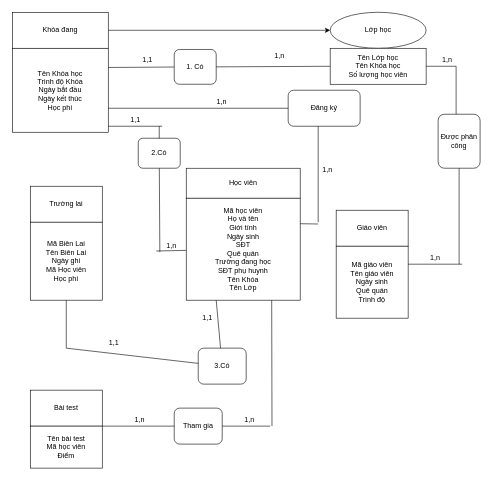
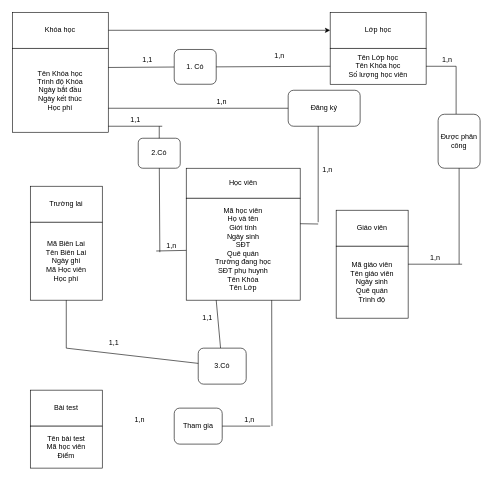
(60, 30) -> (60, 30)
(378, 30) -> (378, 30)
(138, 426) -> none
